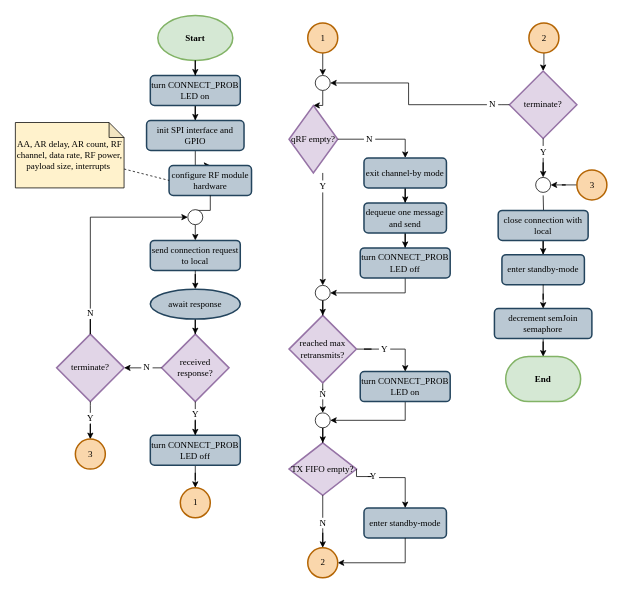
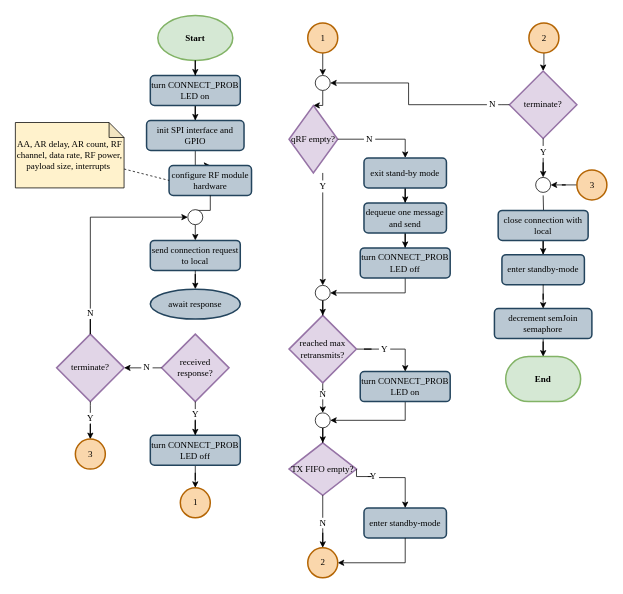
(405, 173) -> (405, 173)
(195, 329) -> none
